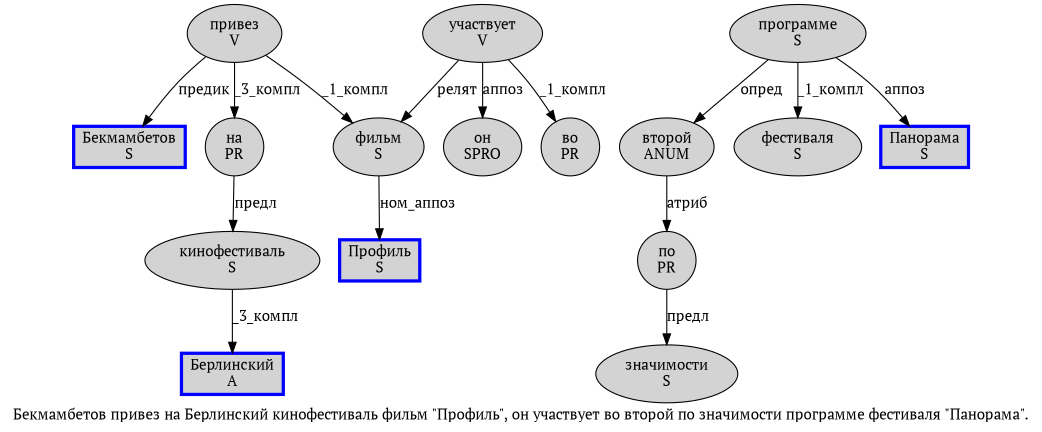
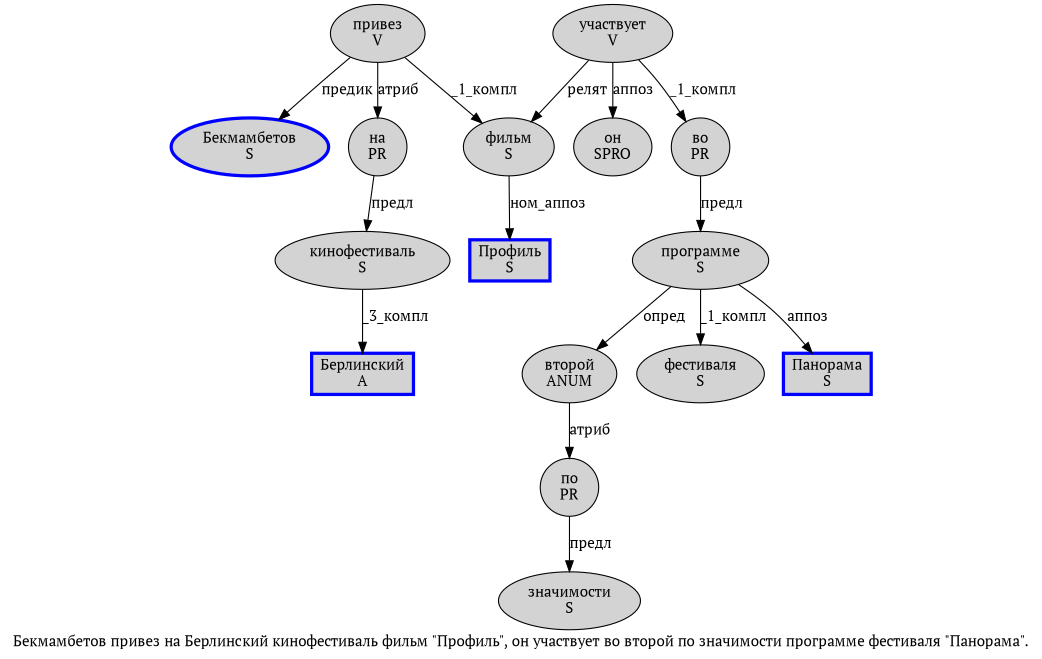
(268, 90) -> (398, 90)
(129, 147) -> (250, 147)
none -> (701, 198)
